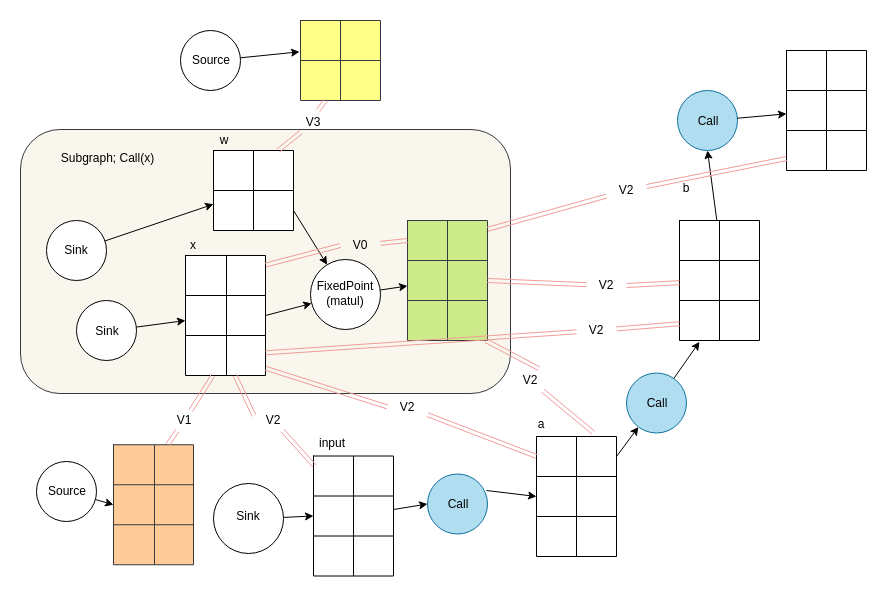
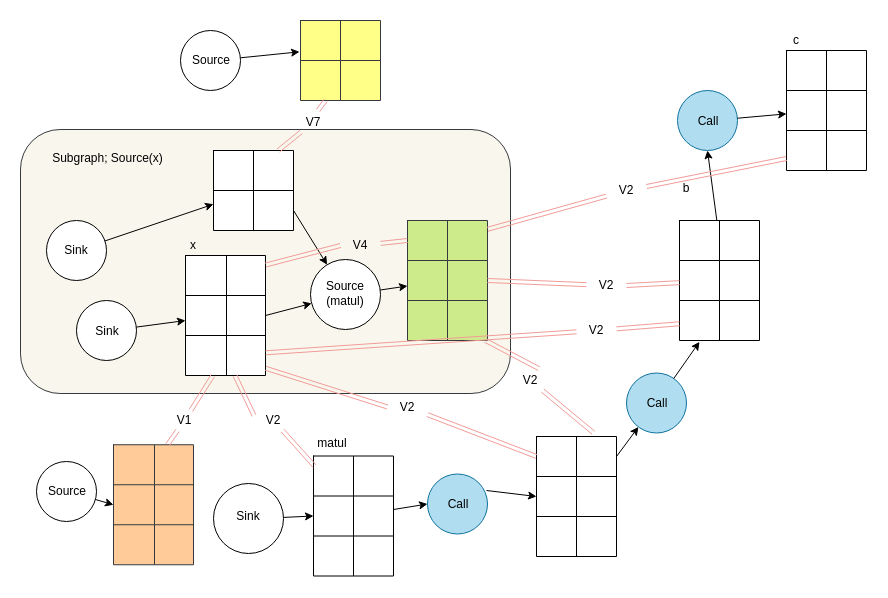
none -> (797, 41)
(314, 123) -> (314, 123)
(225, 141) -> none
(108, 159) -> (108, 159)
(361, 246) -> (361, 246)
(346, 294) -> (346, 294)
(542, 424) -> none
(333, 444) -> (333, 444)
